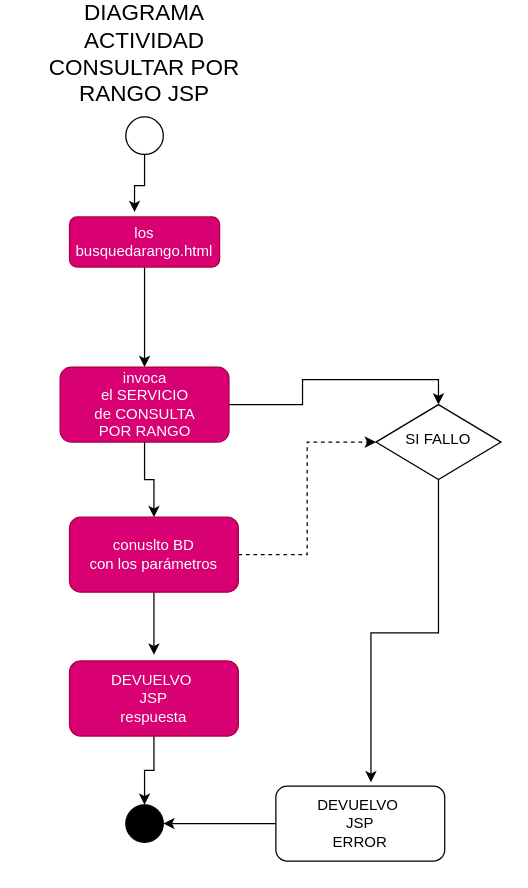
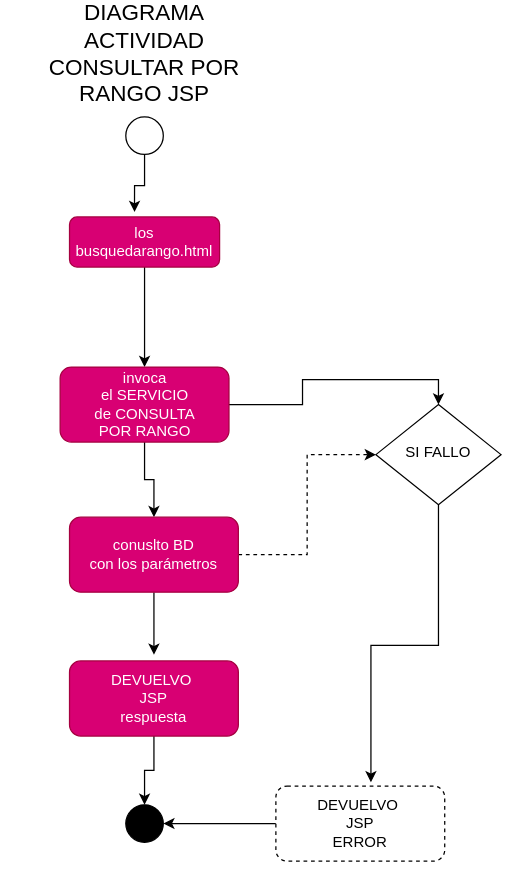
(438, 442) -> (438, 454)
(360, 823) -> (360, 823)
